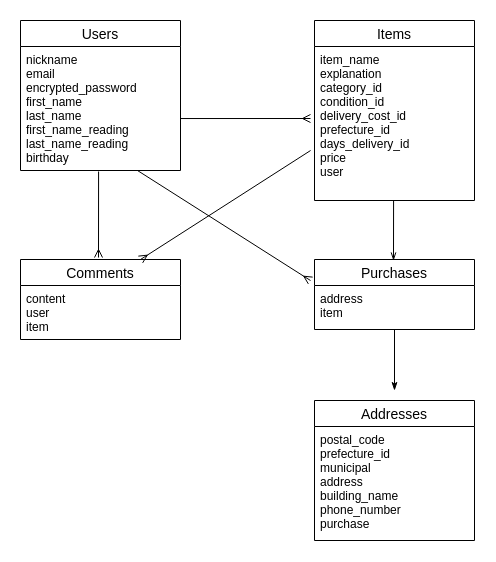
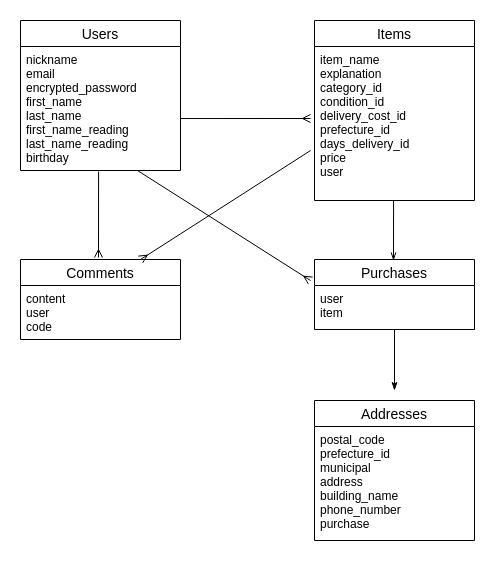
(50, 299) -> (50, 299)
(344, 299) -> (333, 299)
